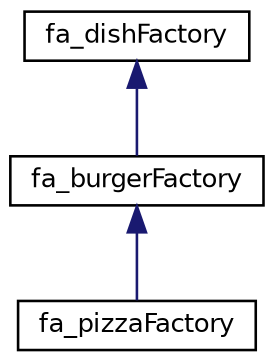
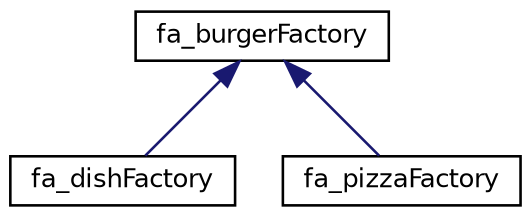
(137, 122) -> (183, 118)
